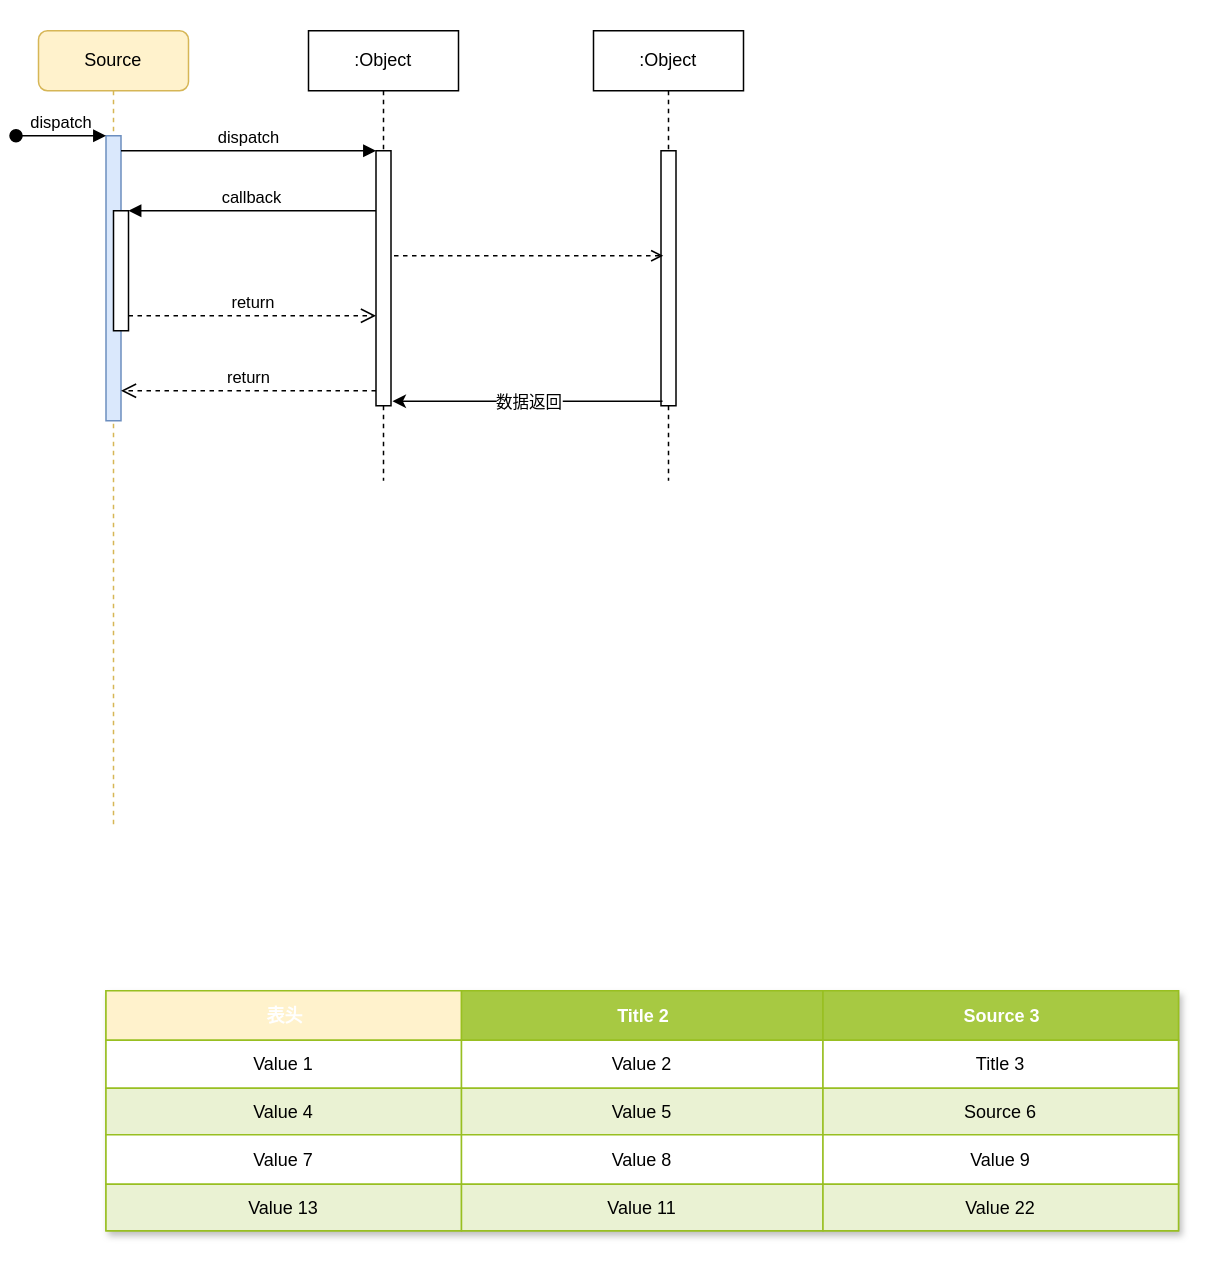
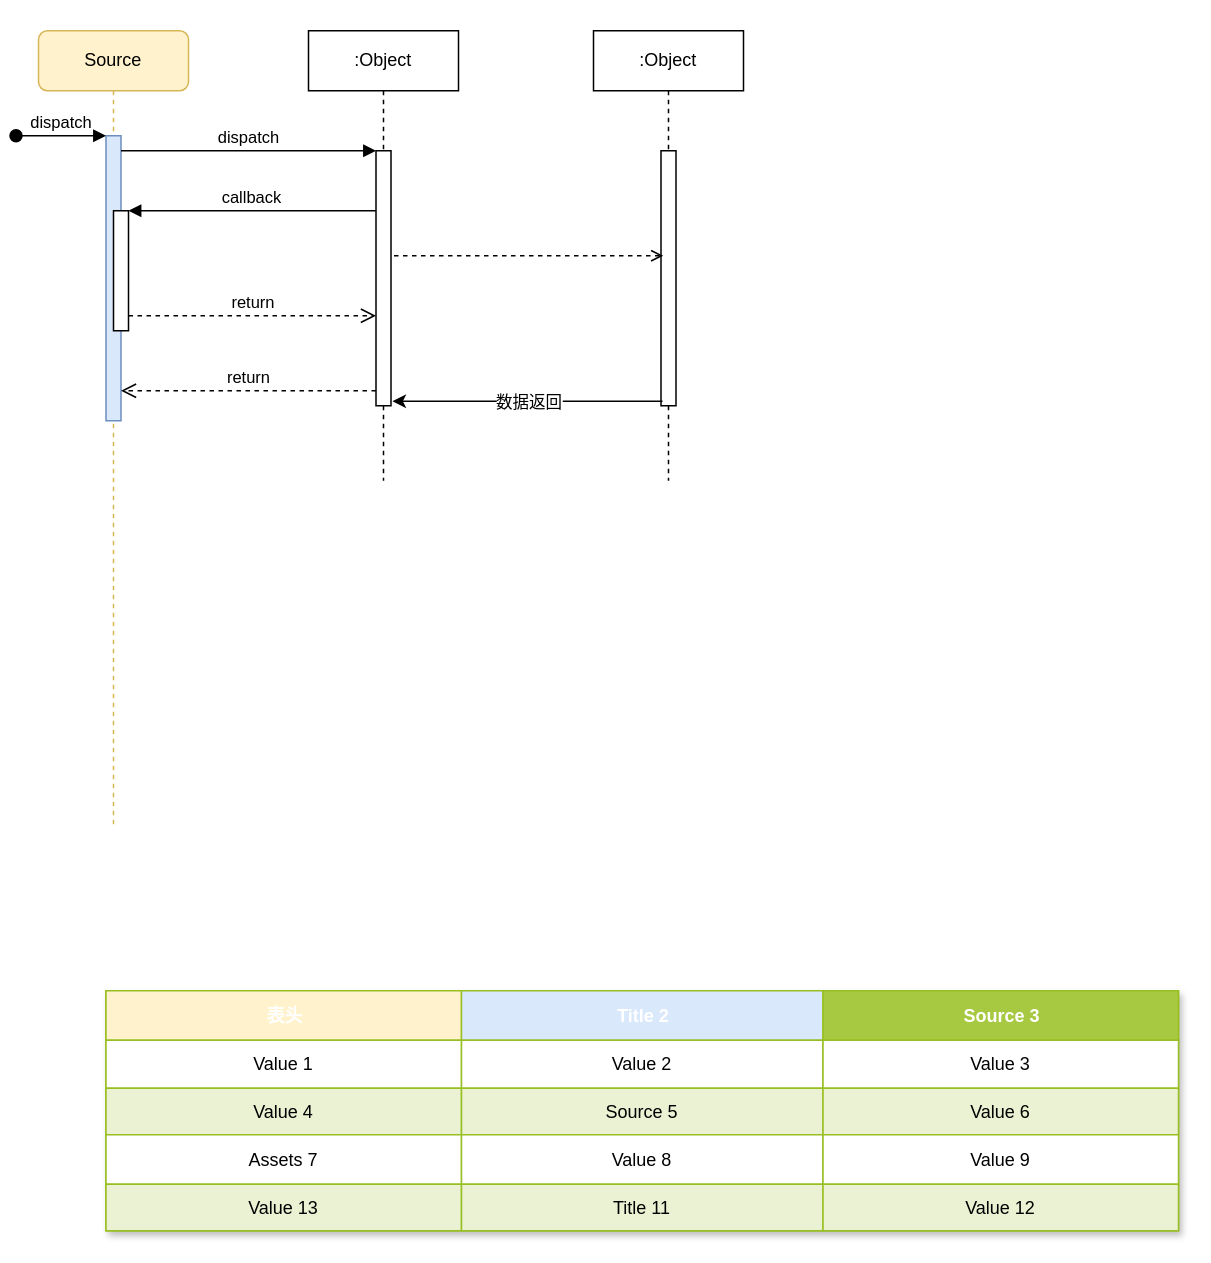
(642, 1016) -> (642, 1016)
(1001, 1064) -> (1001, 1064)
(642, 1112) -> (642, 1112)
(1001, 1112) -> (1001, 1112)
(284, 1160) -> (284, 1160)
(642, 1208) -> (642, 1208)
(1001, 1208) -> (1001, 1208)
